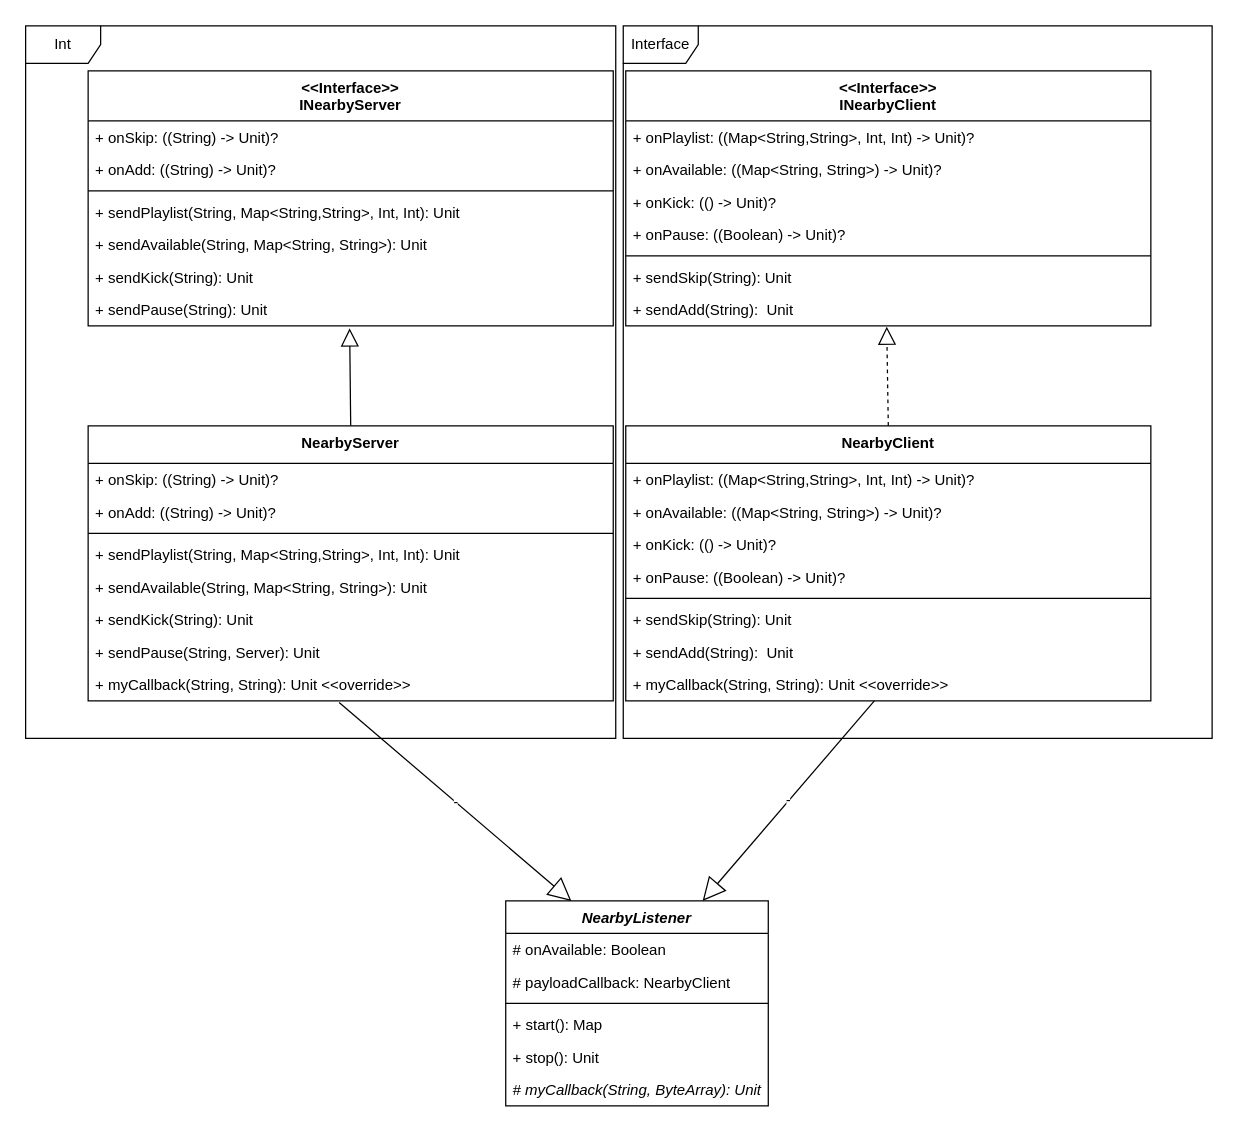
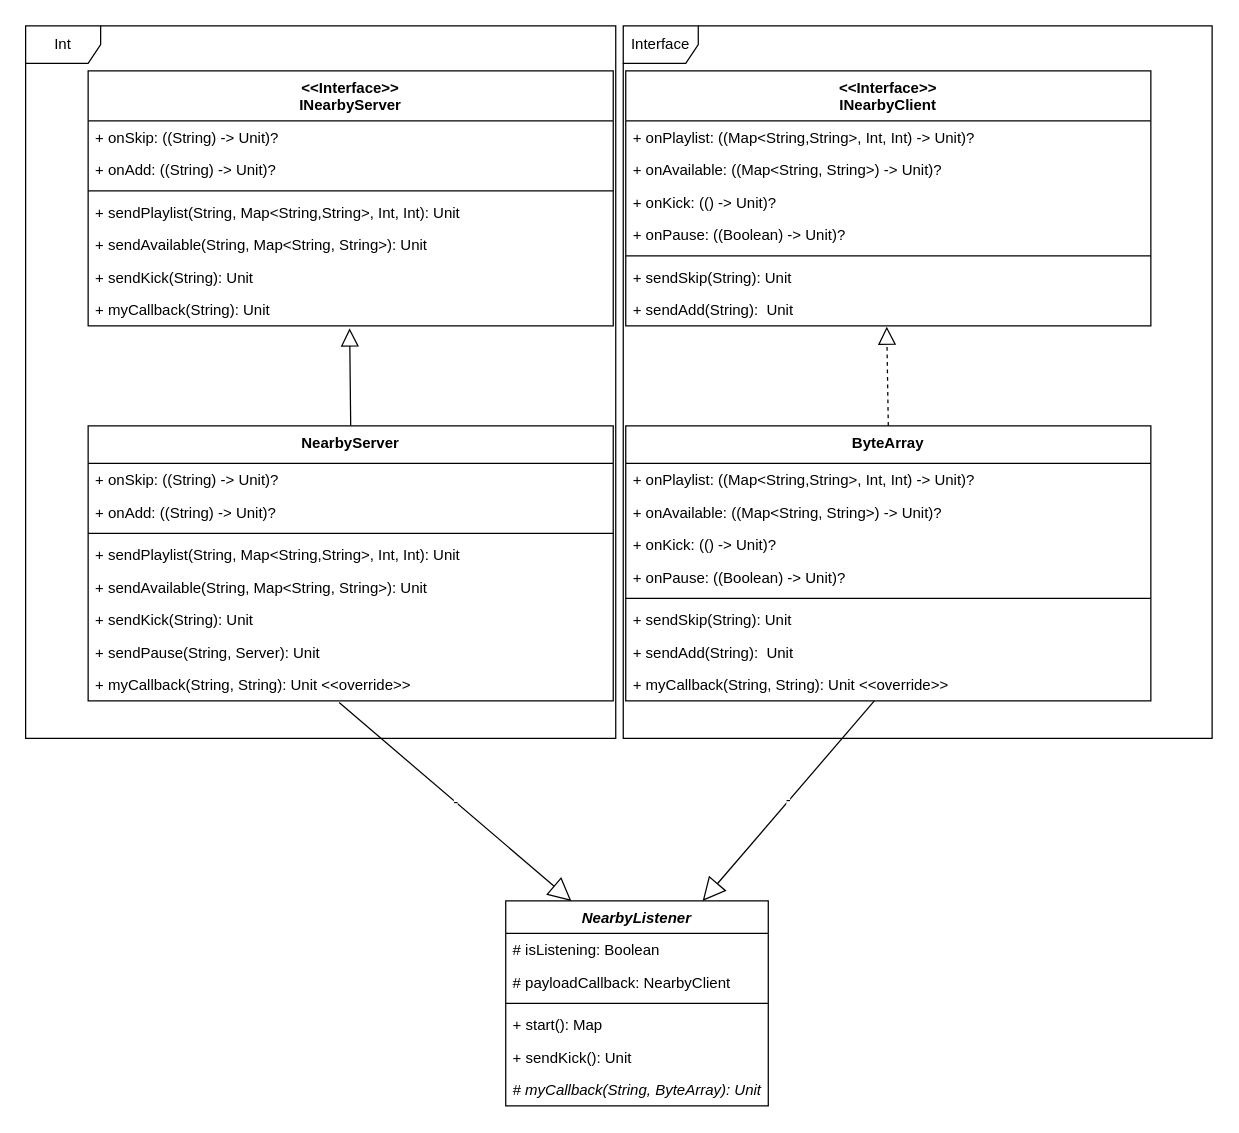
(190, 310) -> (191, 310)
(888, 443) -> (888, 443)
(591, 950) -> (591, 950)
(564, 1058) -> (578, 1058)
